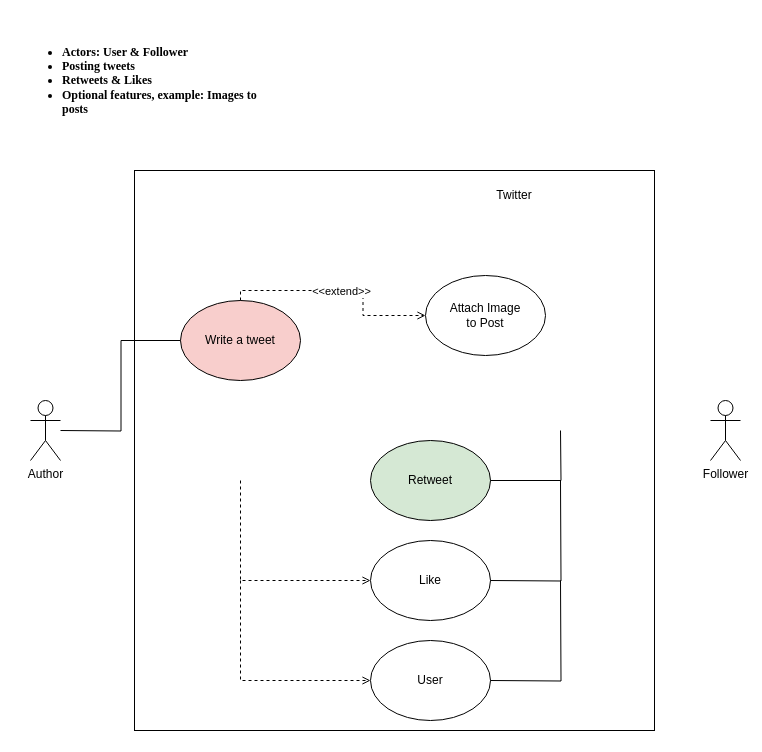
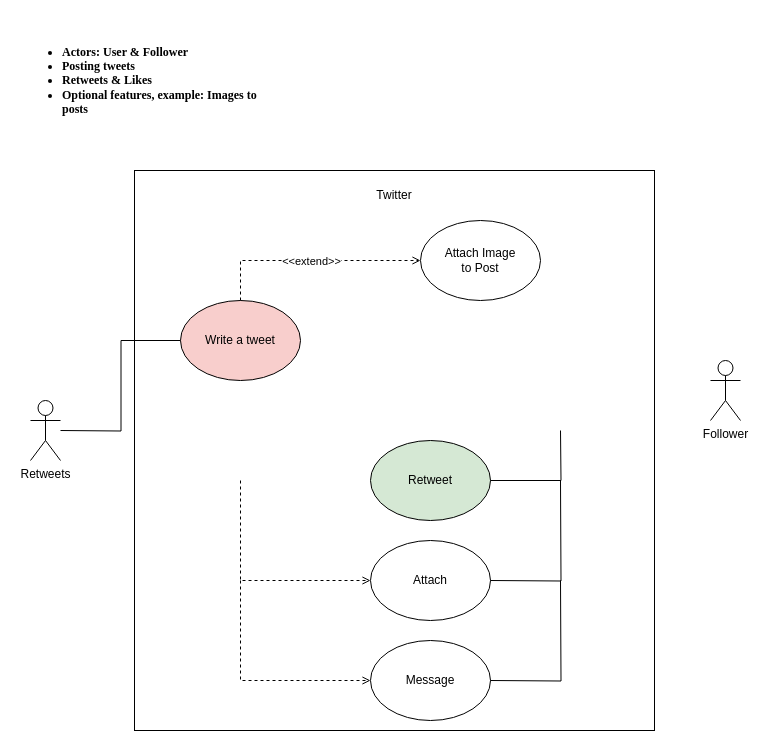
(515, 196) -> (395, 196)
(486, 316) -> (481, 261)
(726, 431) -> (726, 391)
(46, 475) -> (46, 475)
(431, 581) -> (431, 581)
(431, 681) -> (431, 681)
